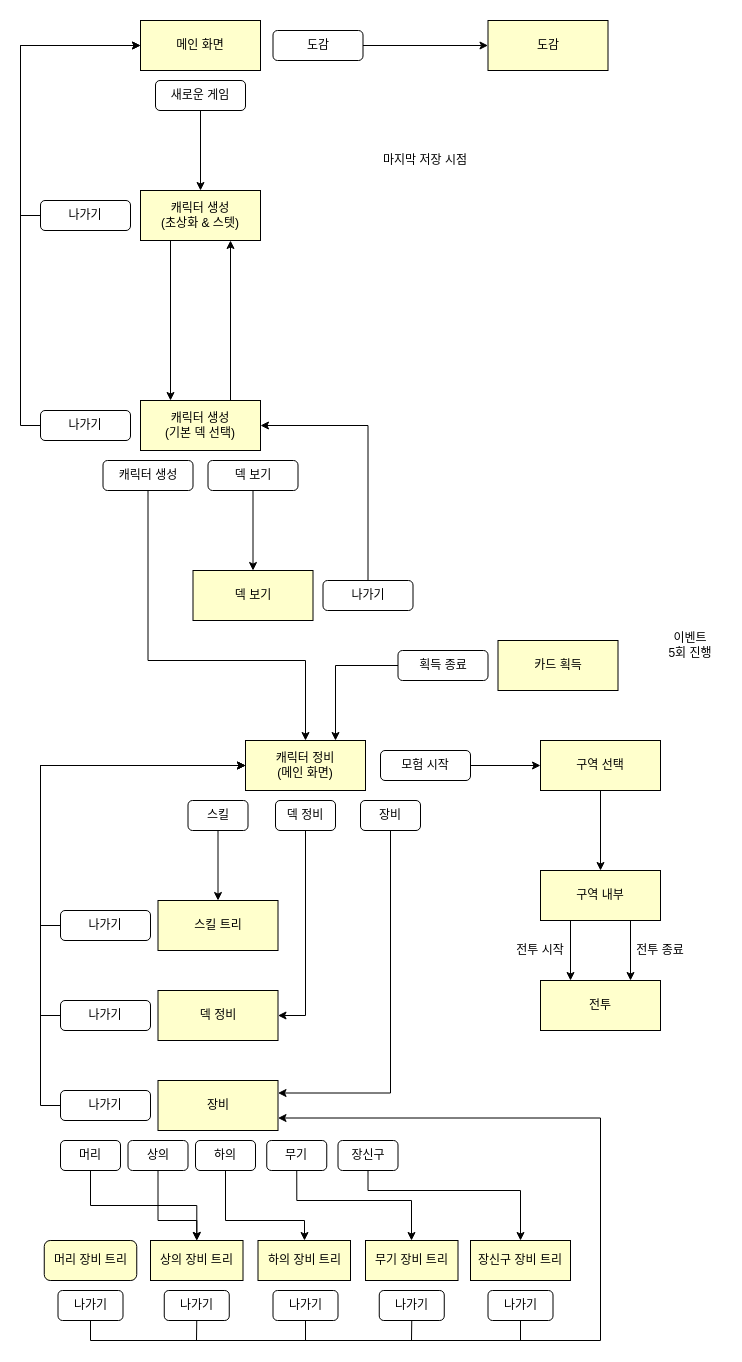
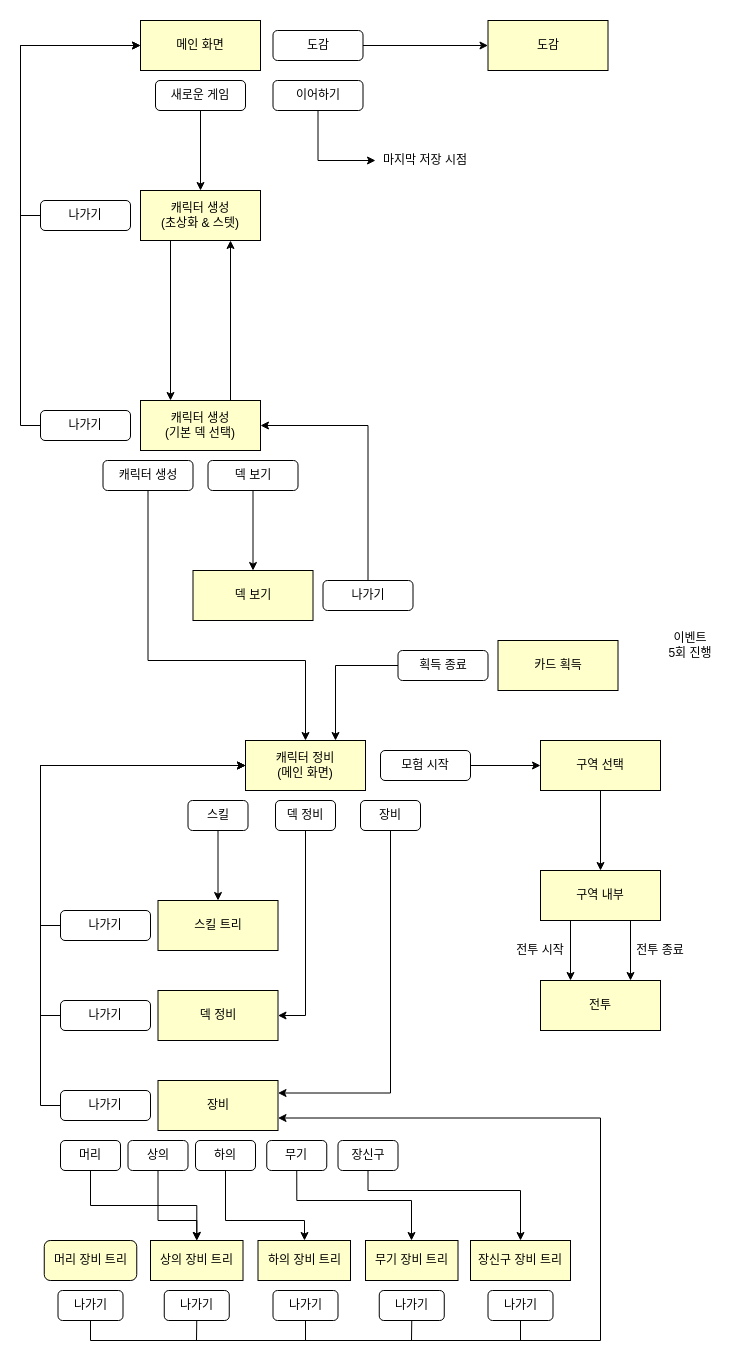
none -> (318, 96)
none -> (318, 161)
